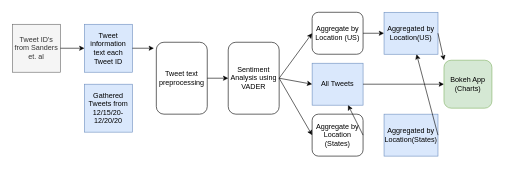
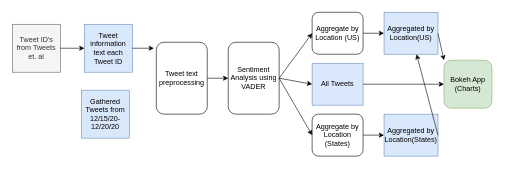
(36, 48) -> (36, 48)
(108, 108) -> (105, 114)
(351, 111) -> (378, 135)
